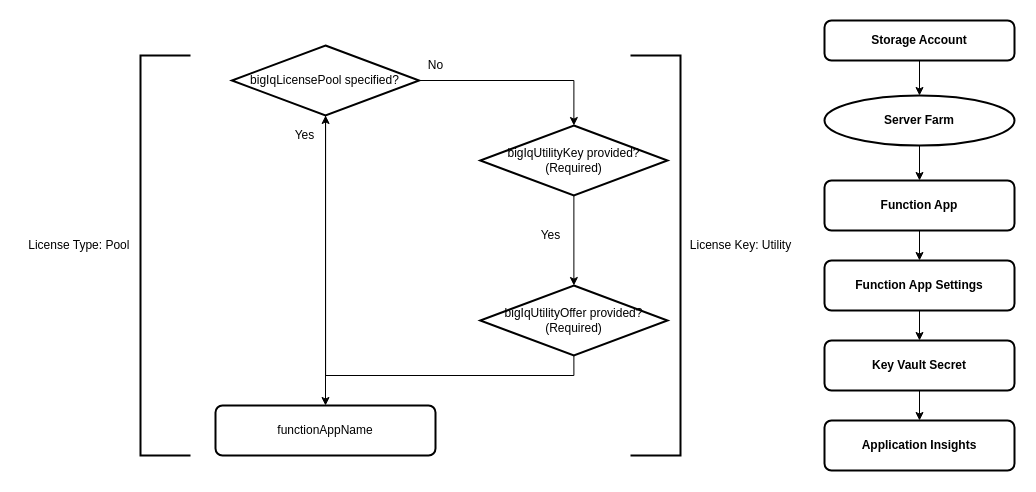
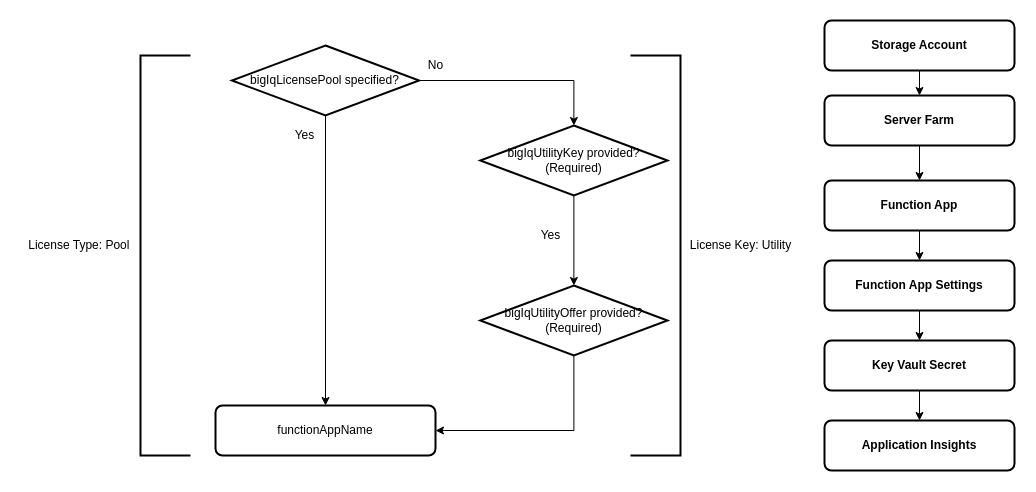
(920, 41) -> (920, 46)
(920, 121) -> (920, 121)
(452, 376) -> (537, 431)
